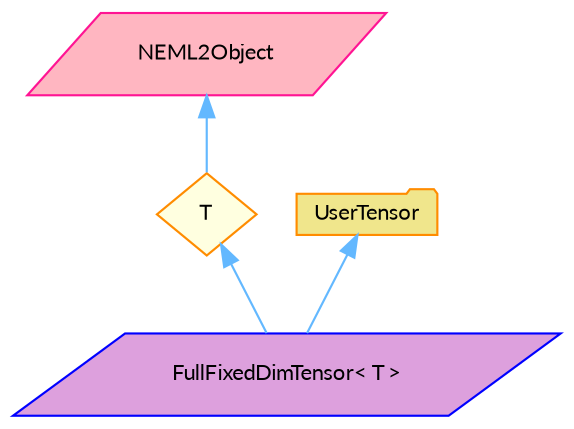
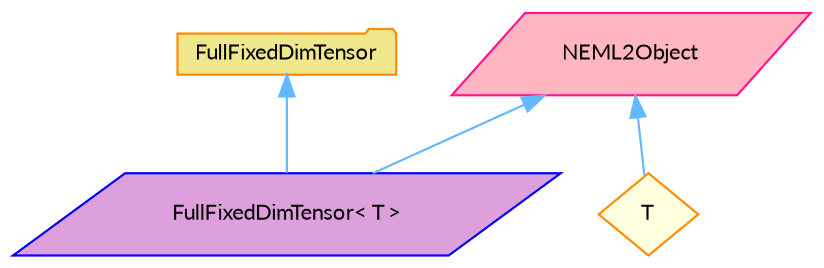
(367, 214) -> (287, 54)
(249, 299) -> (449, 139)
